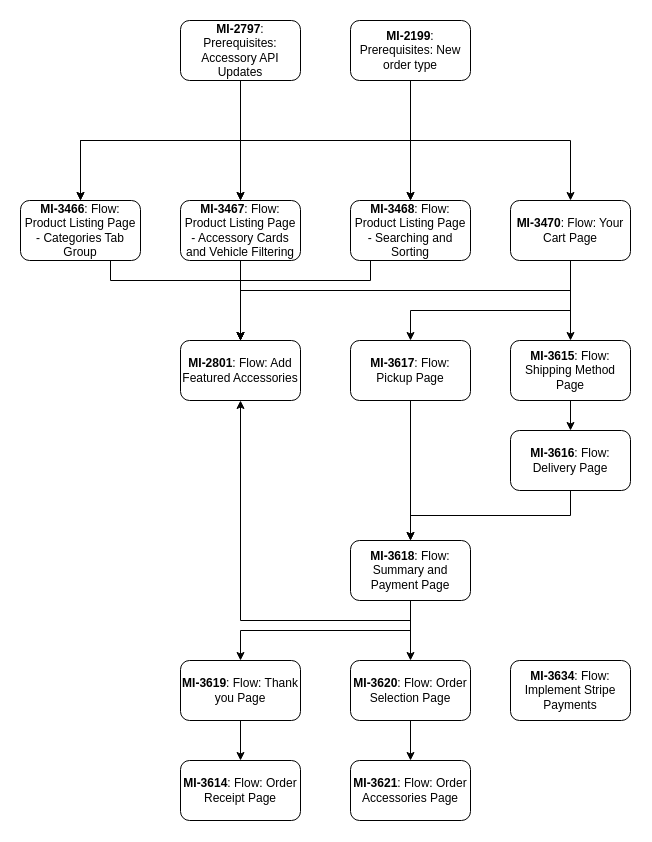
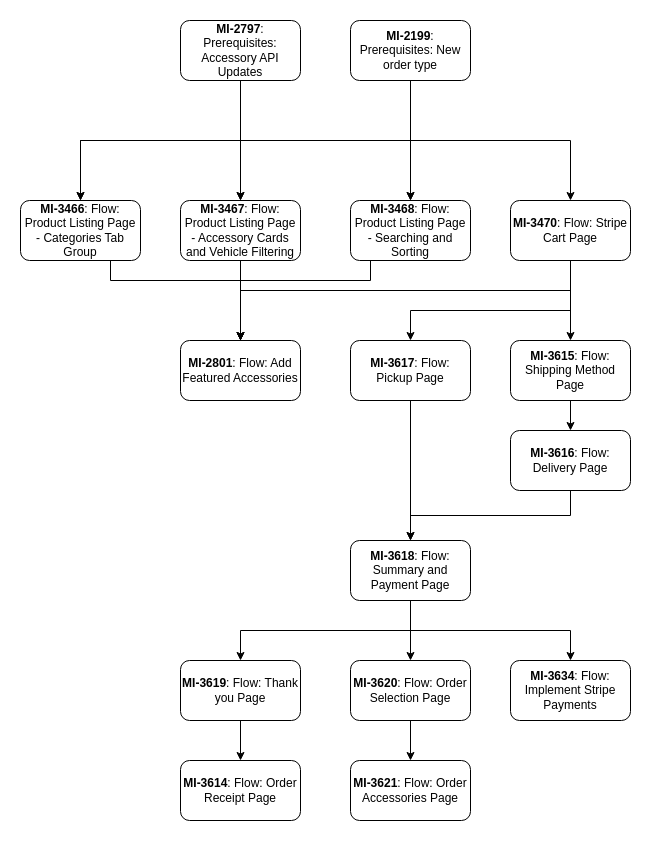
(571, 231) -> (571, 231)
(241, 598) -> (503, 631)
